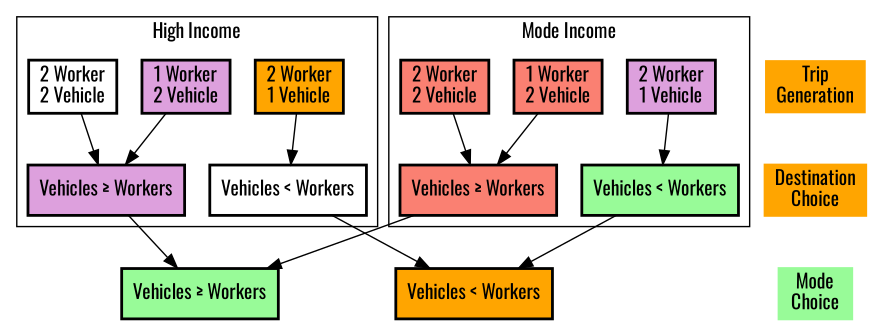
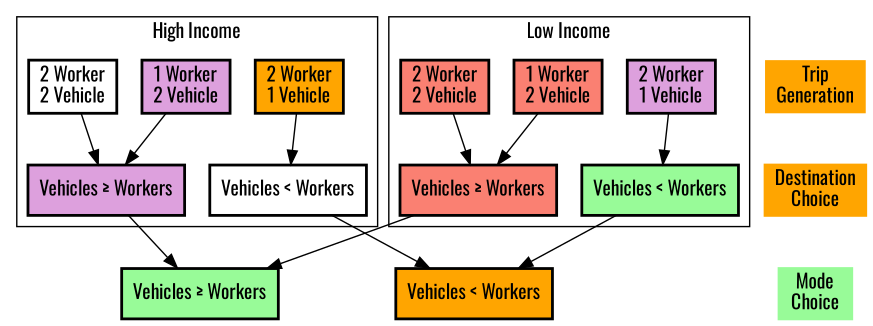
(569, 33) -> (569, 33)
